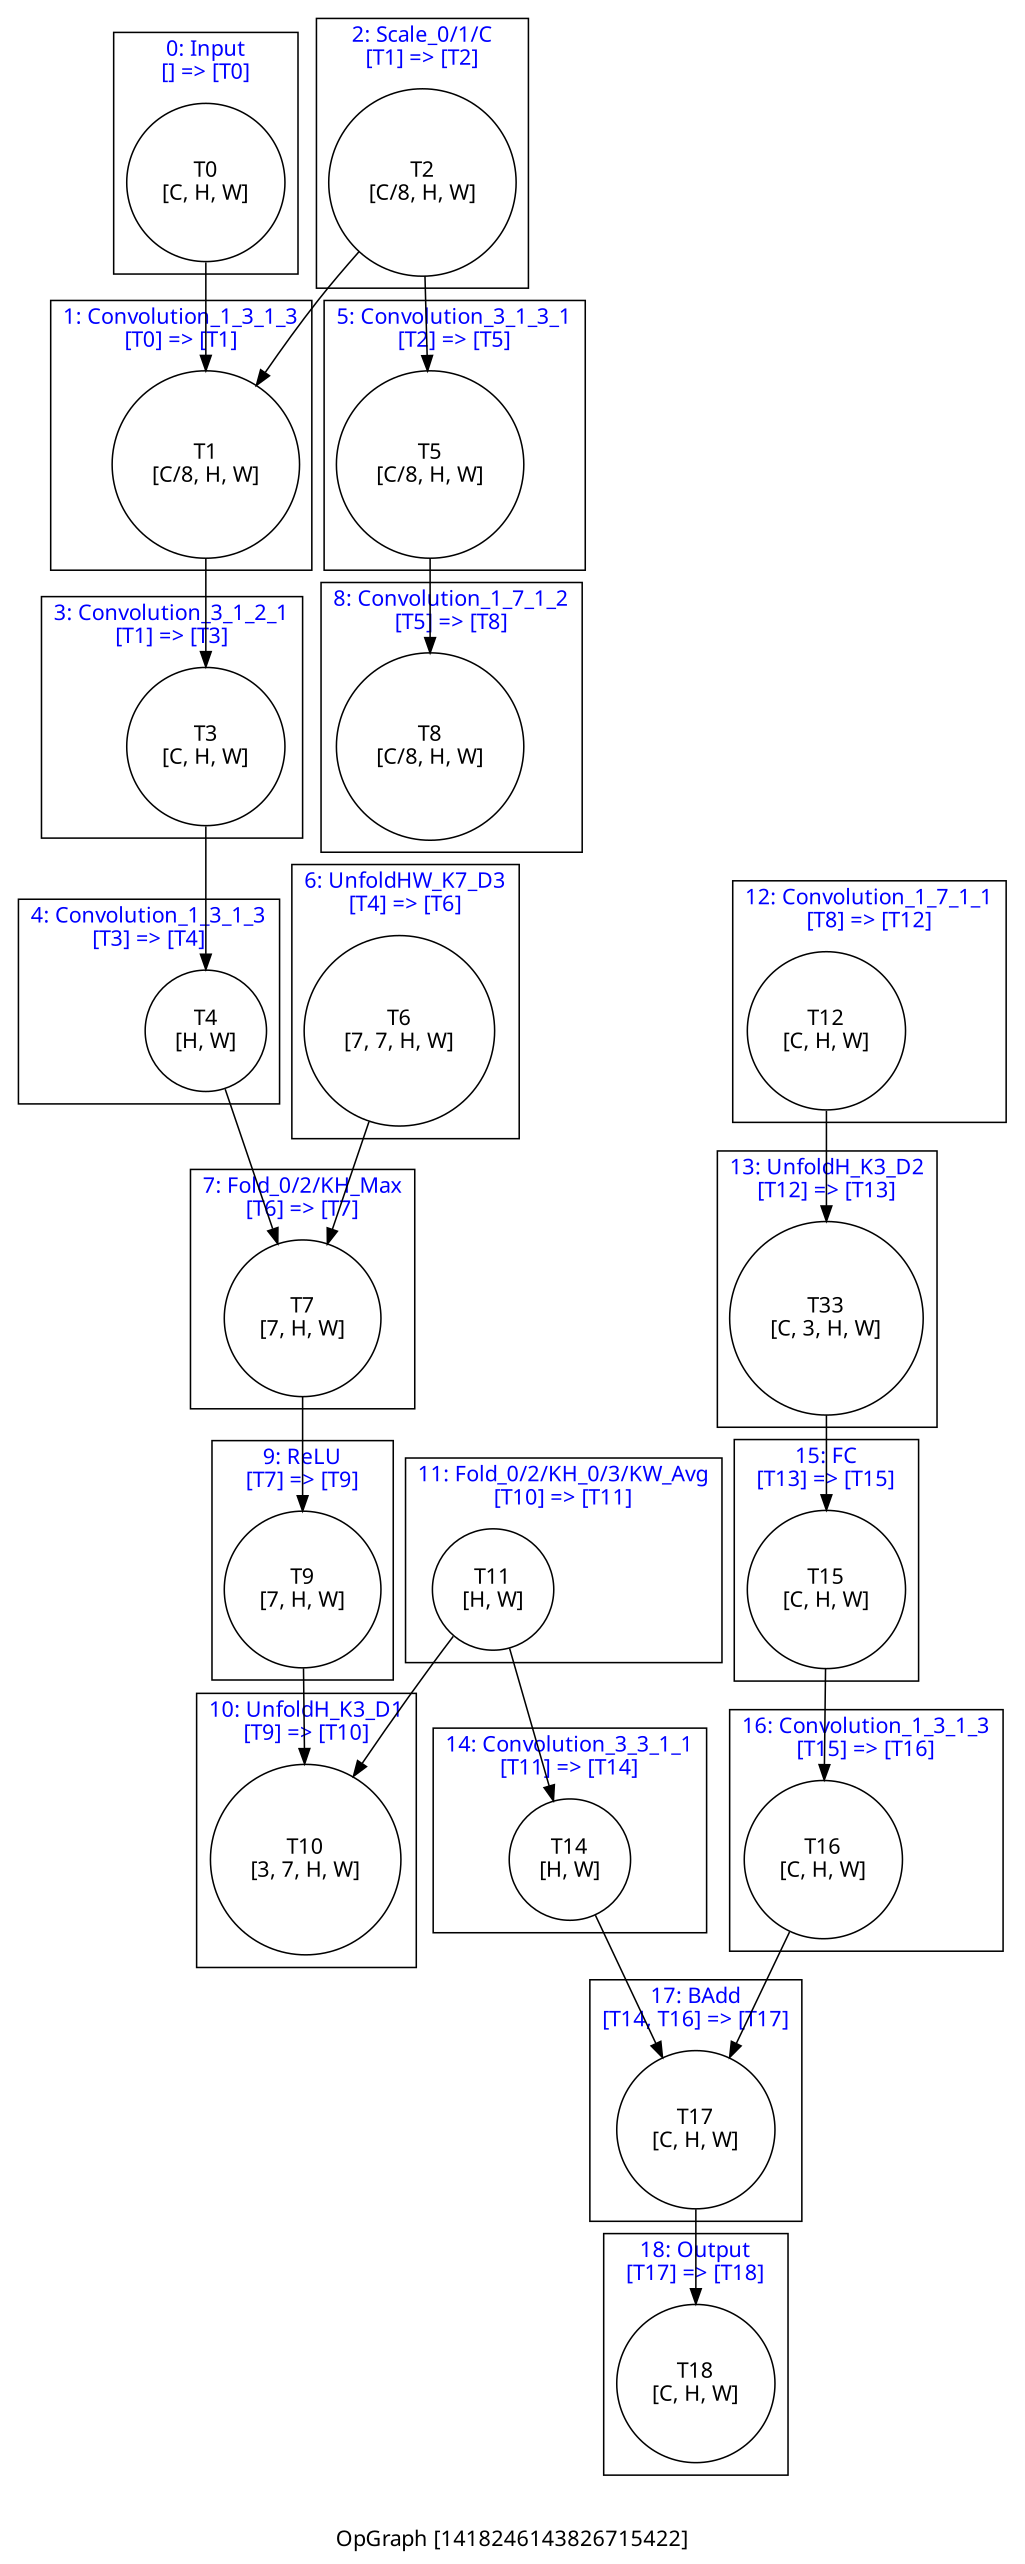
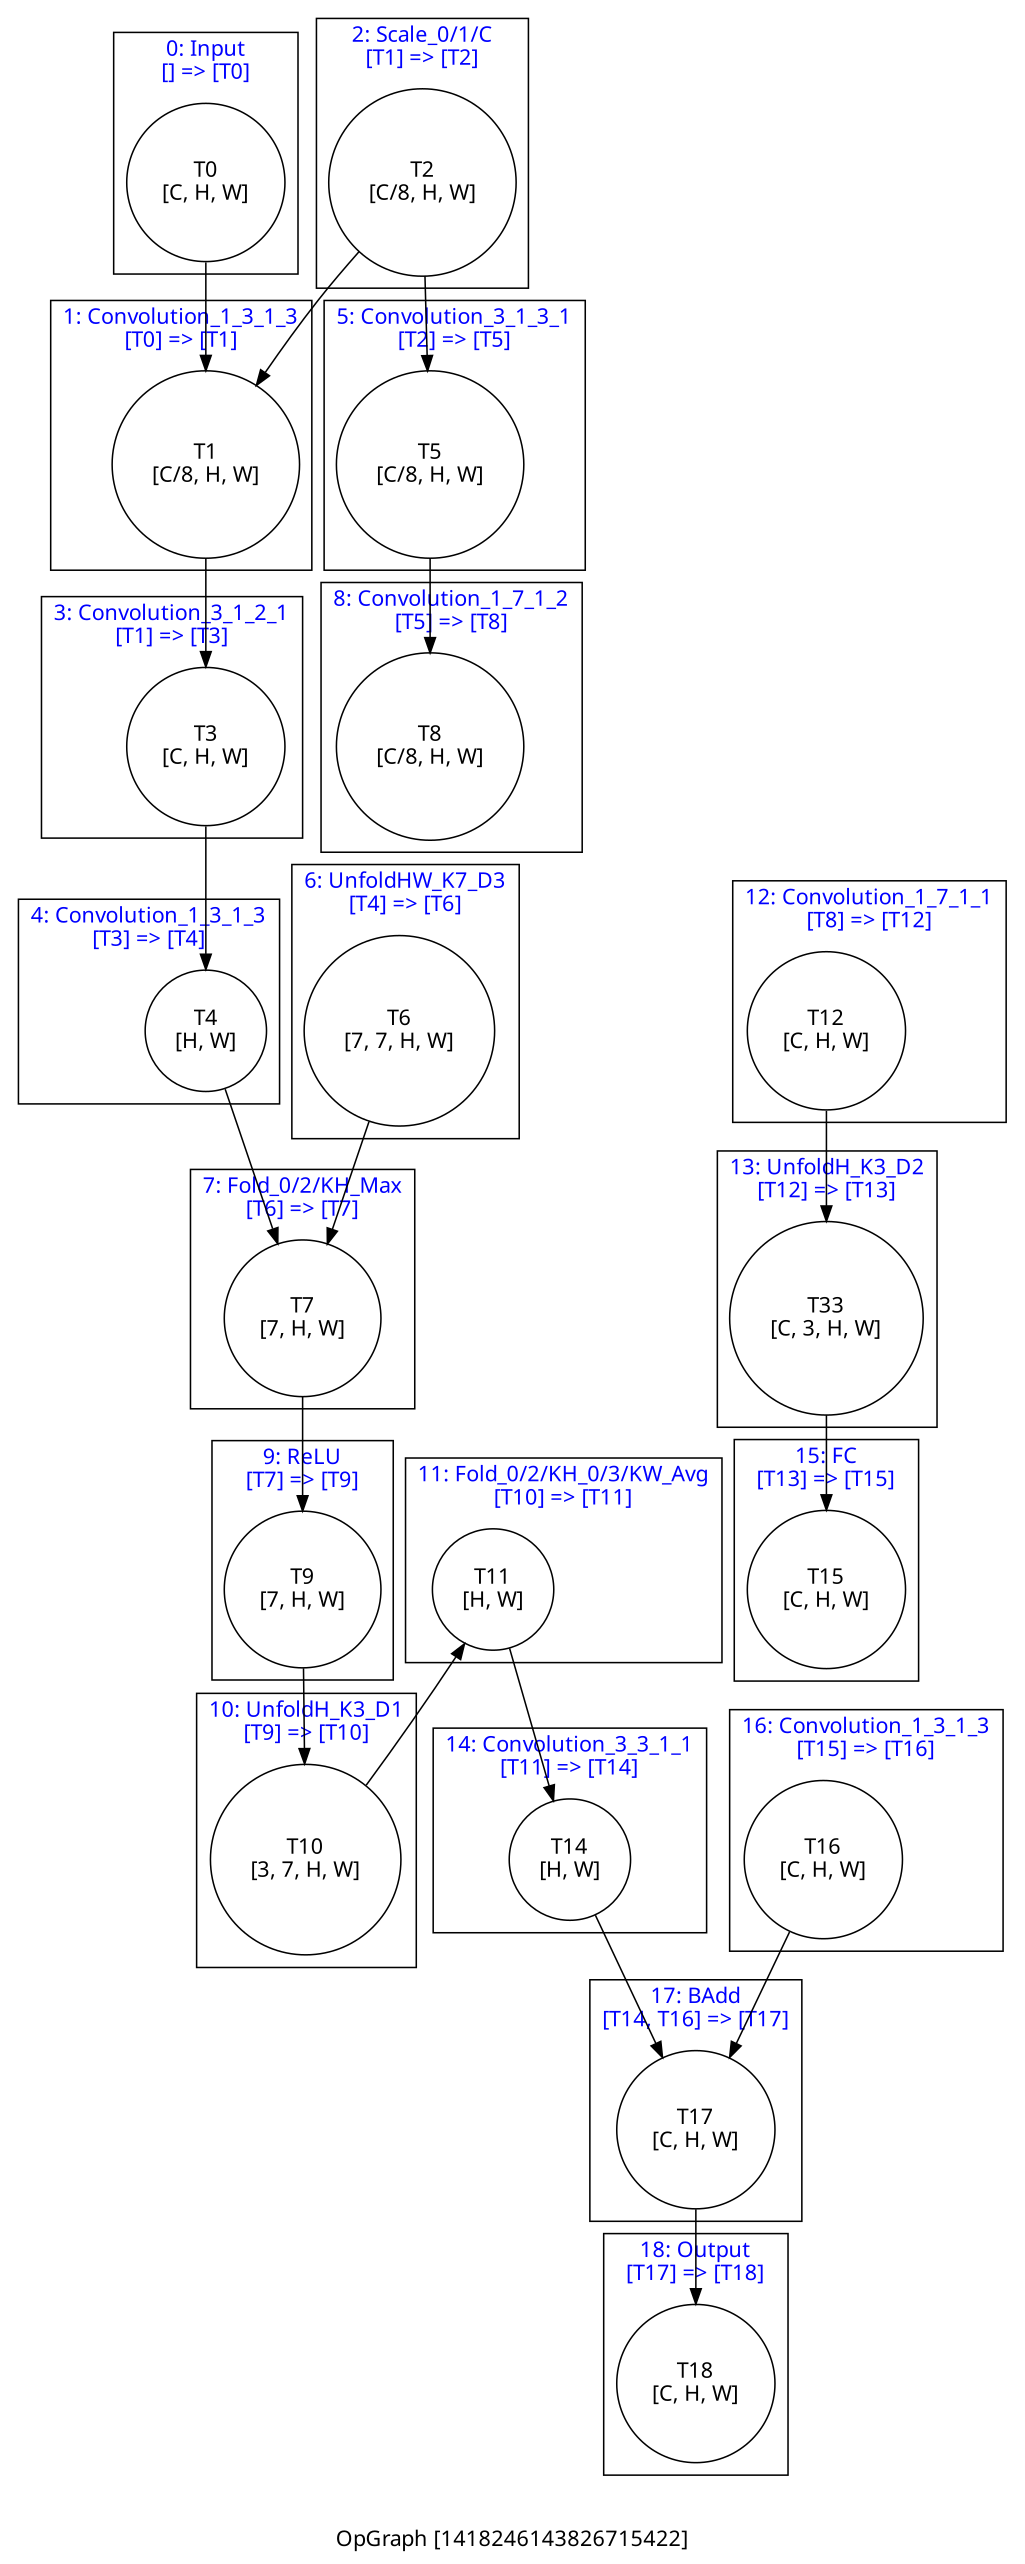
(402, 1706) -> (405, 1731)
(825, 1719) -> none
